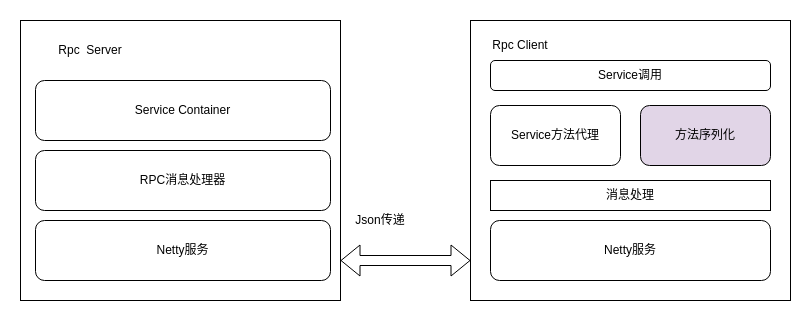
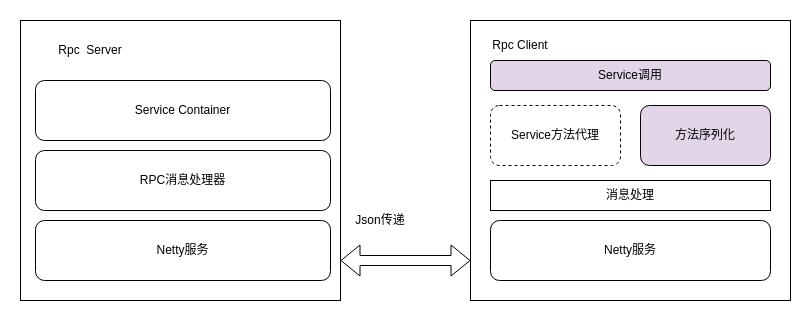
(631, 76) -> (631, 76)
(556, 136) -> (556, 136)
